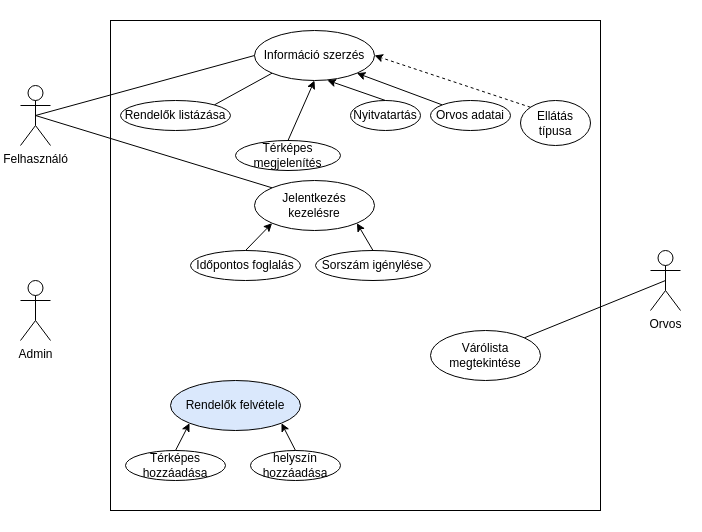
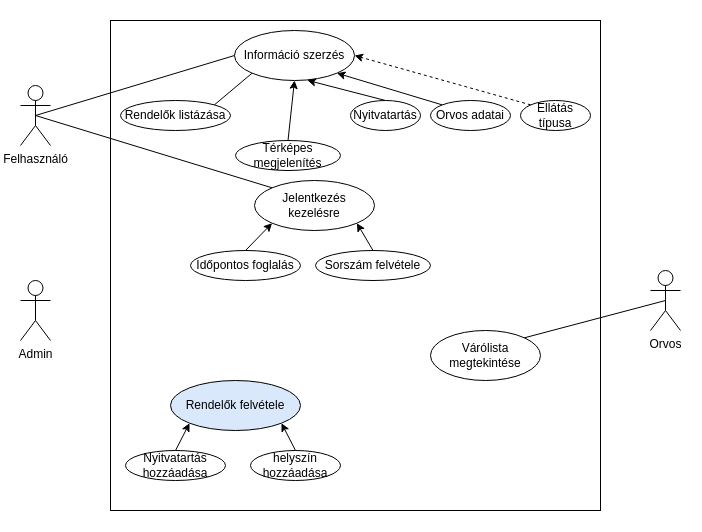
(315, 56) -> (295, 56)
(556, 123) -> (556, 116)
(373, 266) -> (373, 266)
(666, 281) -> (666, 301)
(176, 466) -> (176, 466)
